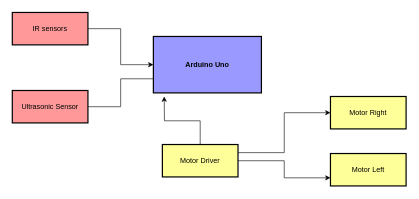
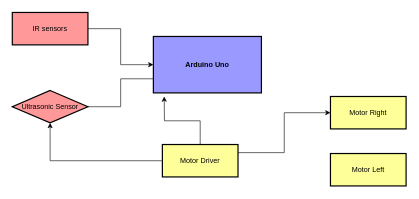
(50, 107) -> (50, 107)
(284, 177) -> (50, 161)
